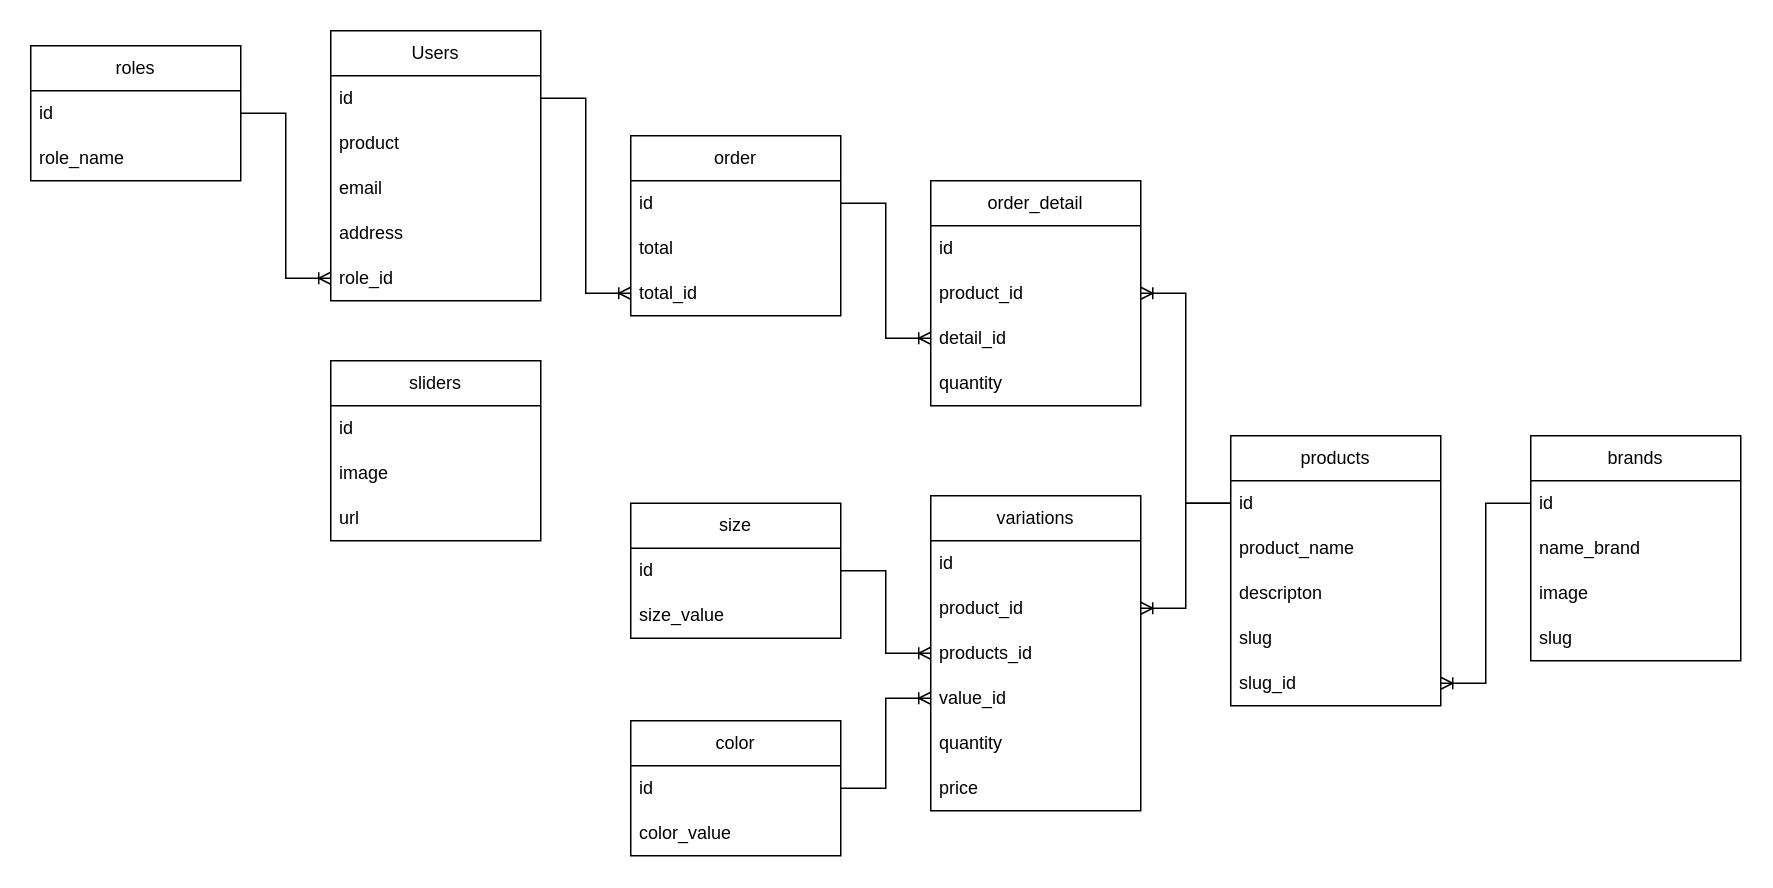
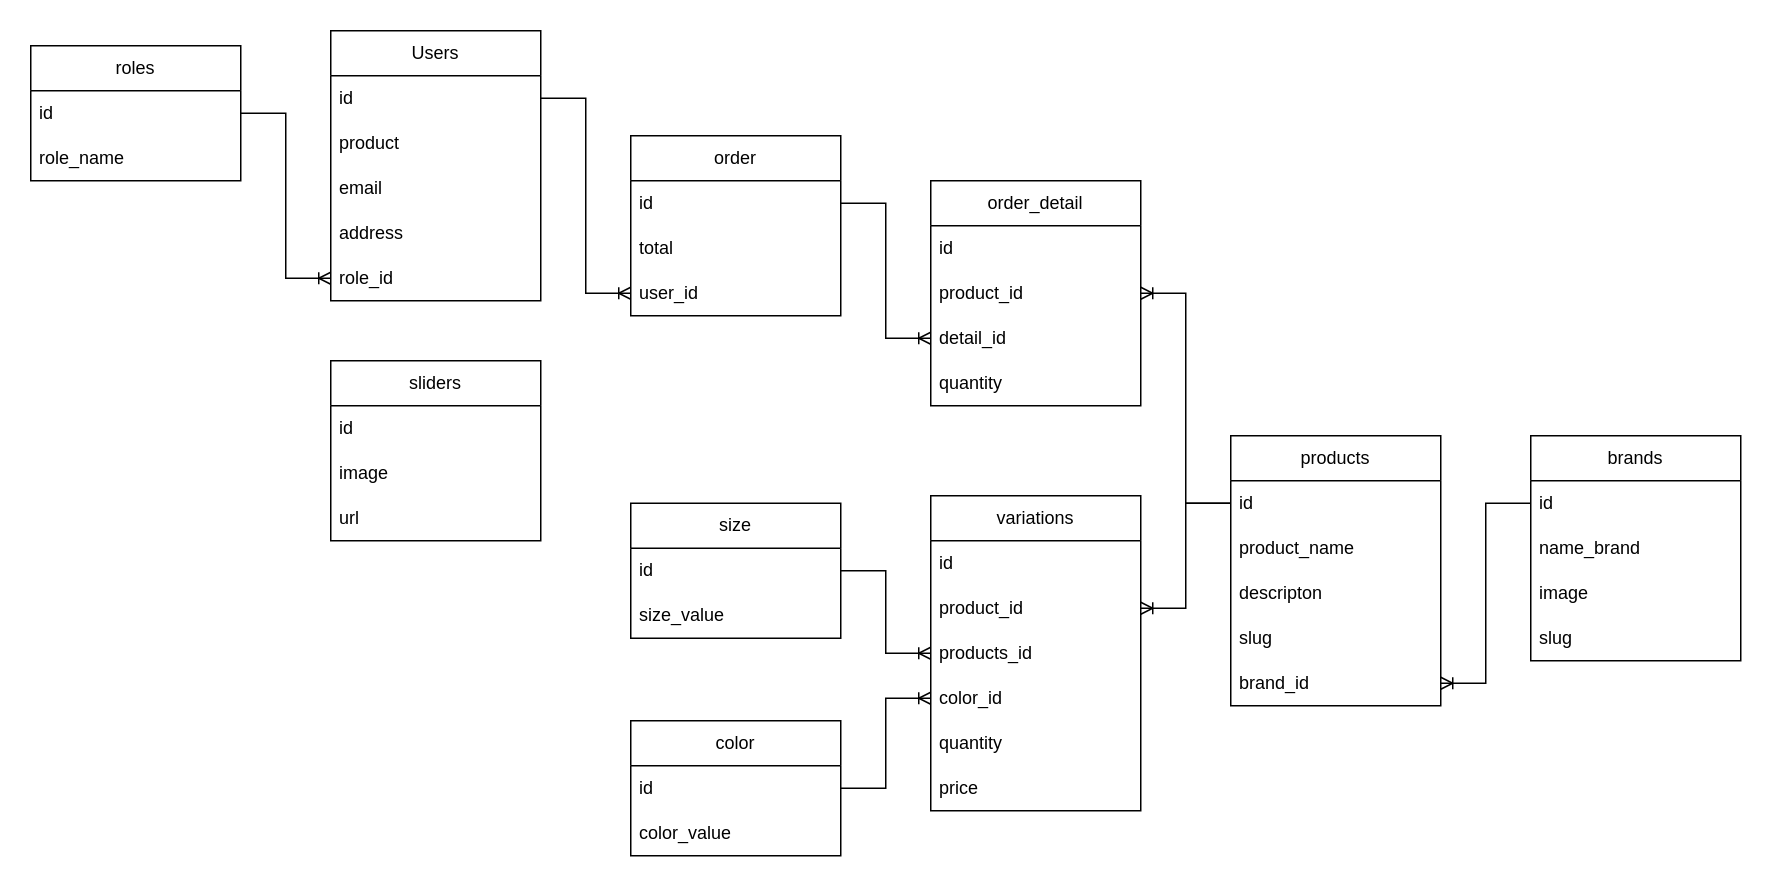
(675, 293) -> (673, 293)
(1270, 683) -> (1278, 683)
(975, 698) -> (975, 698)
